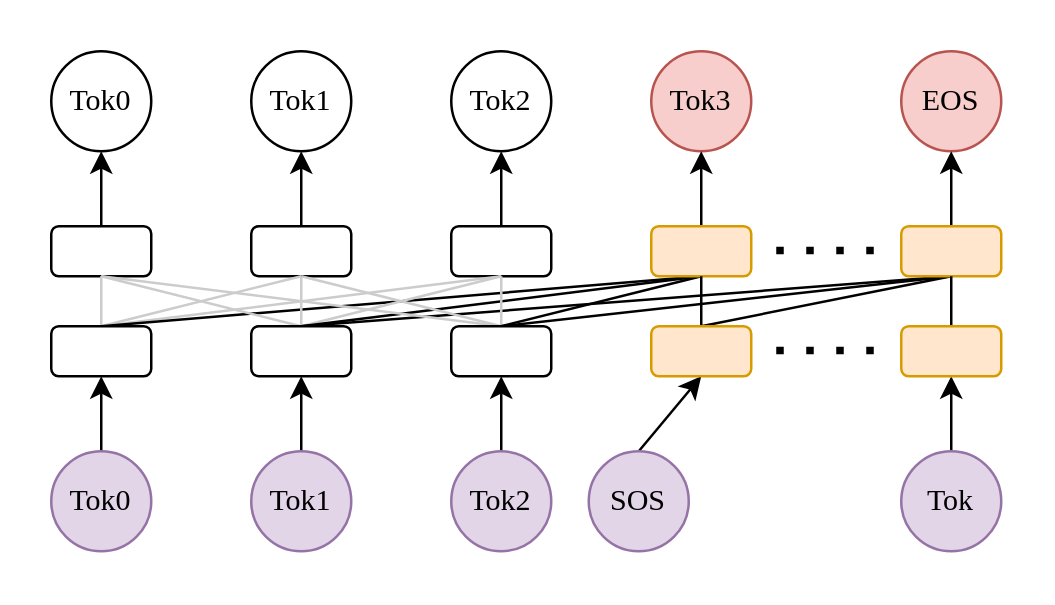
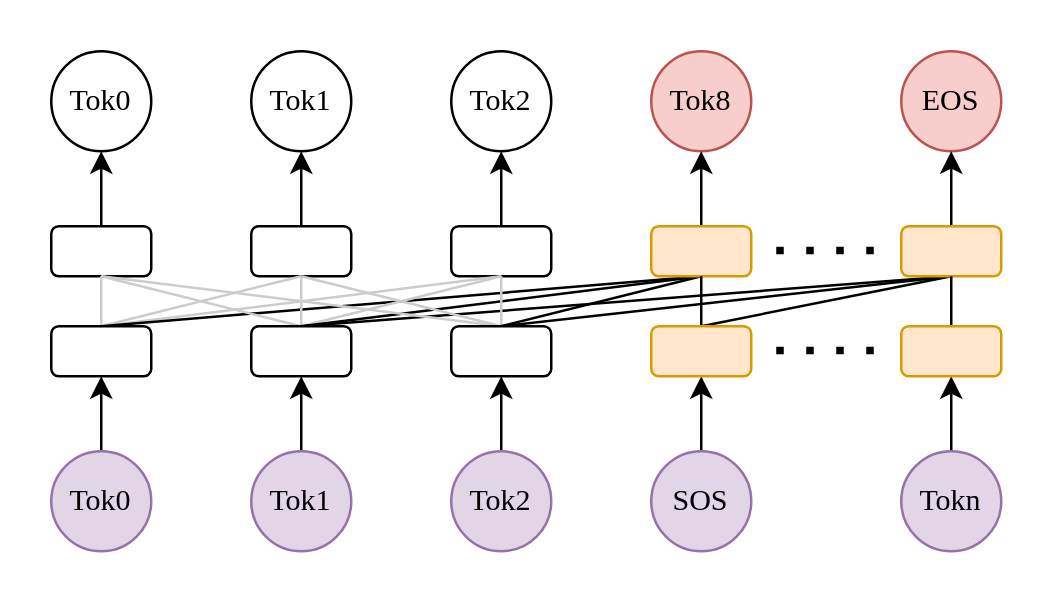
(701, 101) -> (701, 101)
(639, 501) -> (701, 501)
(951, 501) -> (951, 501)
